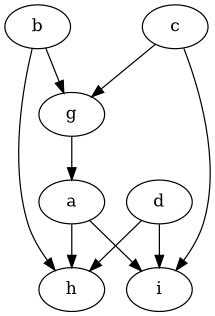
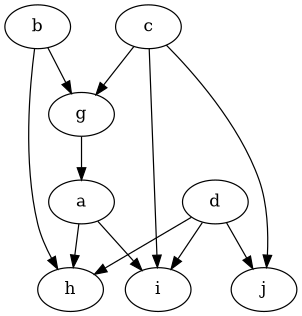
none -> (264, 290)
